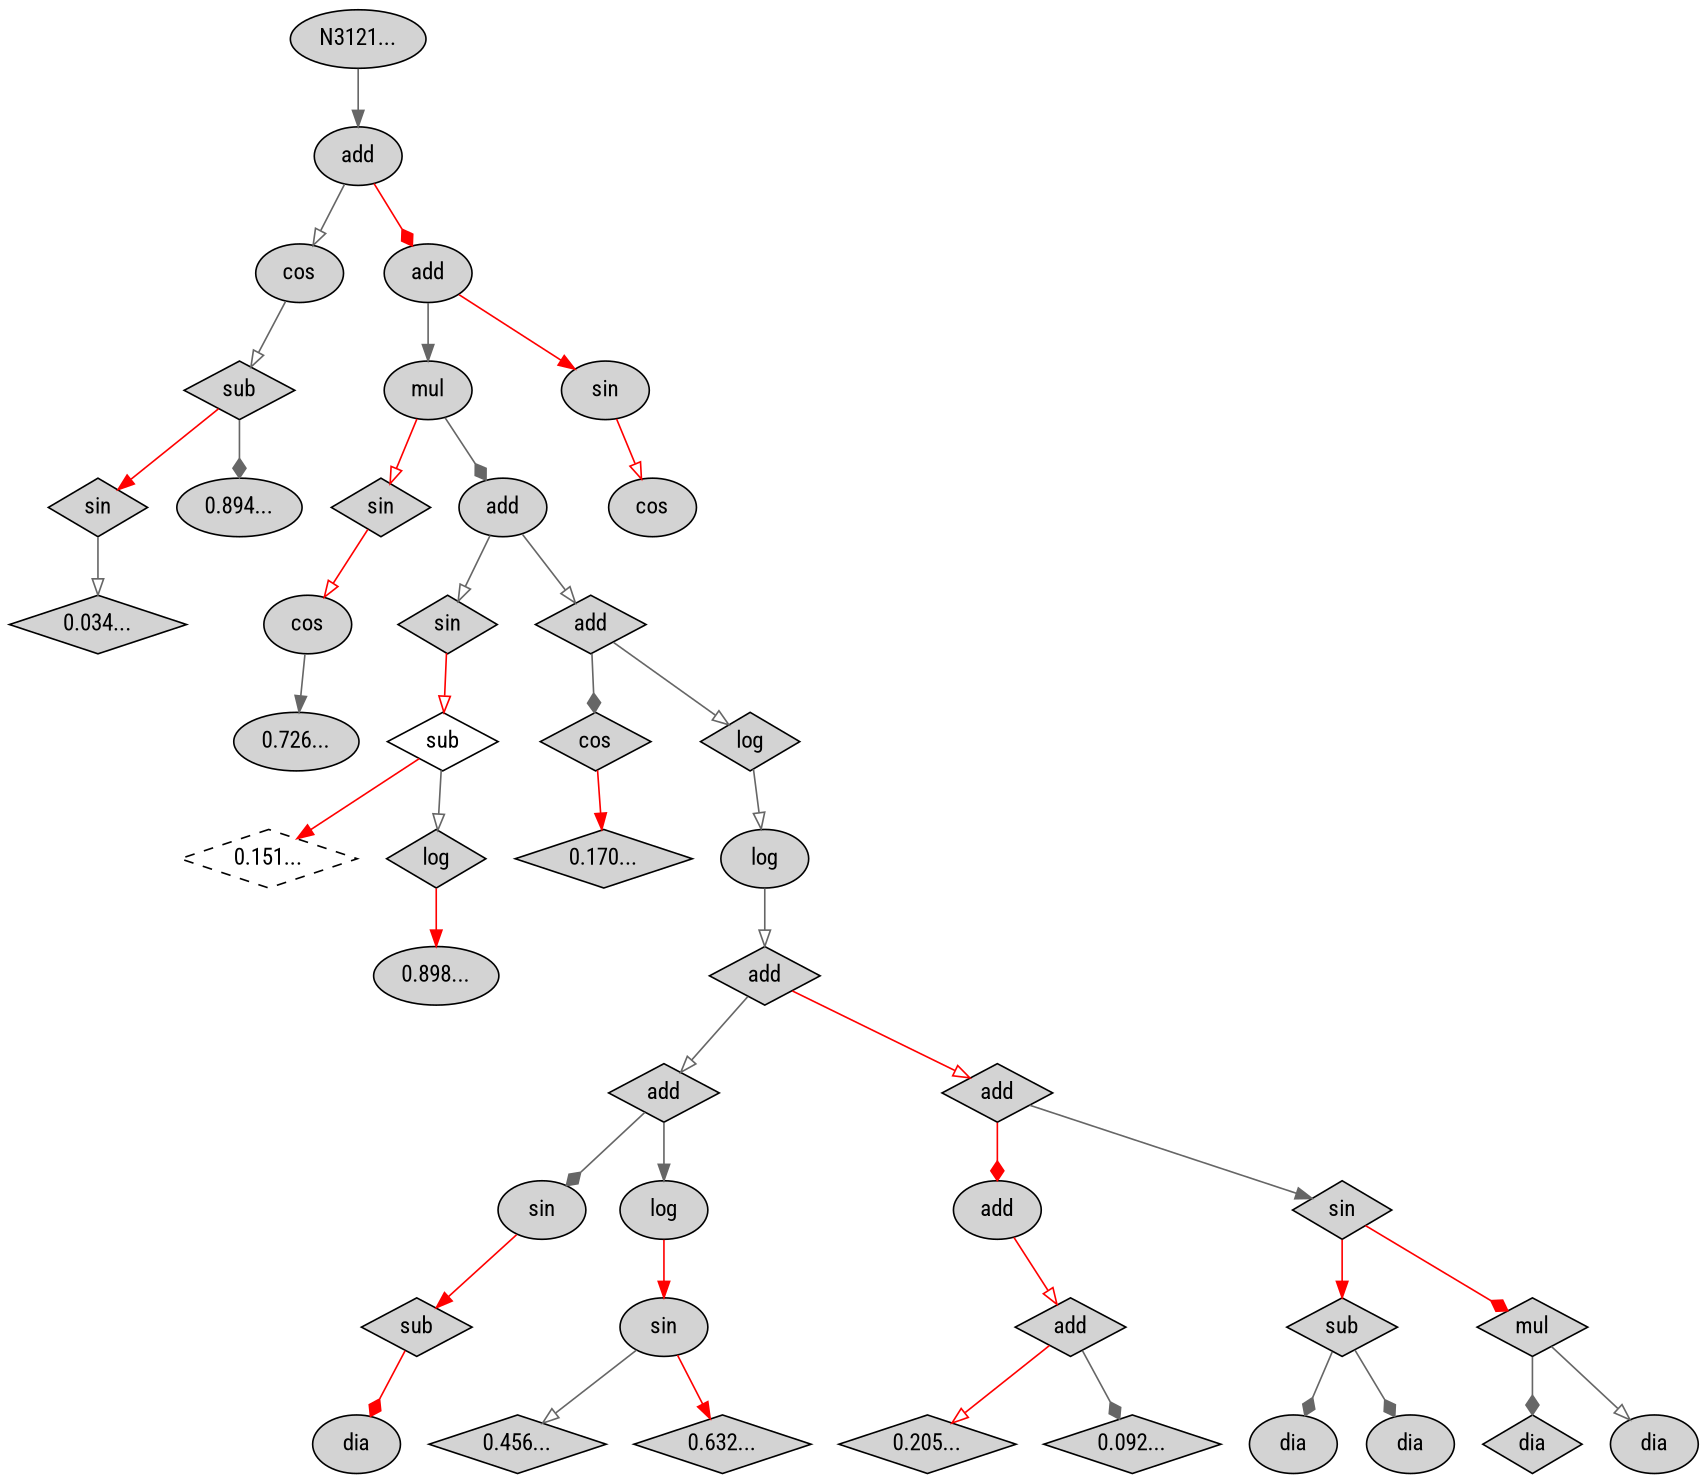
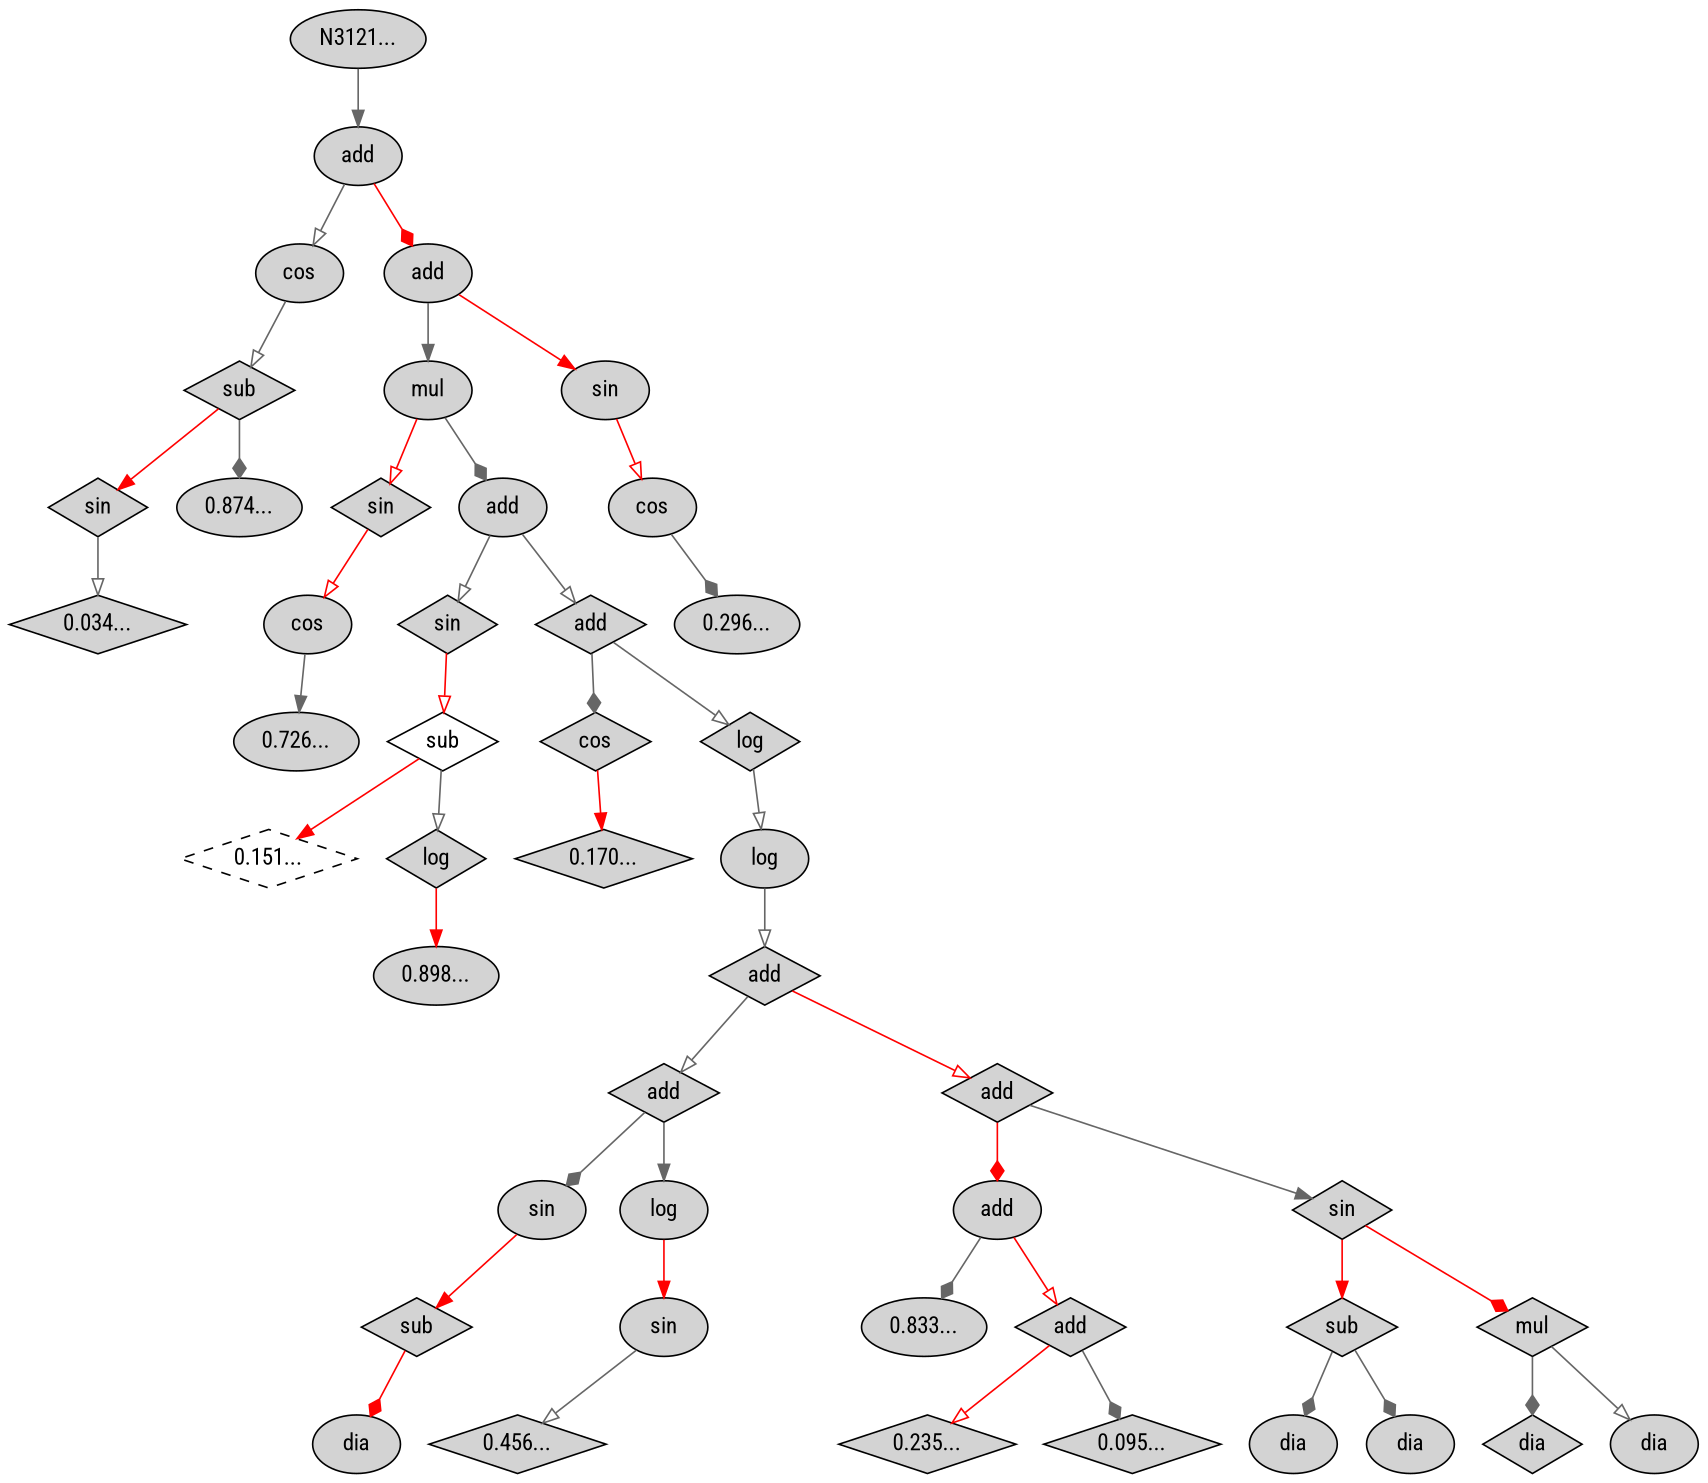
(239, 507) -> (239, 507)
none -> (737, 625)
none -> (924, 1327)
(722, 1444) -> none
(927, 1444) -> (927, 1444)
(1132, 1444) -> (1132, 1444)
